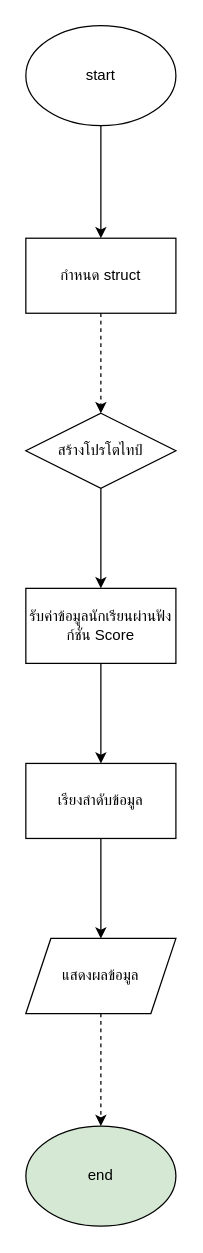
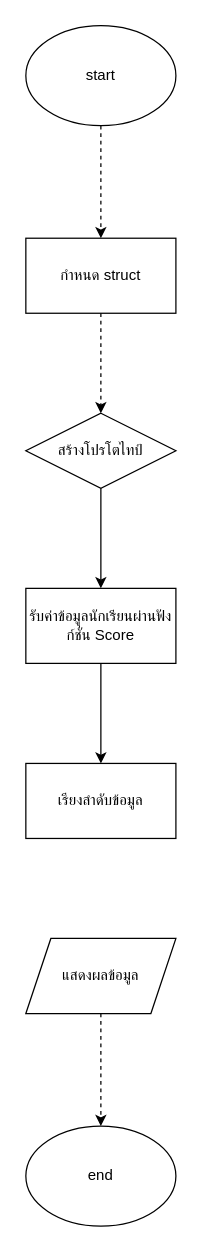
(101, 179) -> (101, 179)
(101, 884) -> none
(101, 1176) -> (101, 1176)
